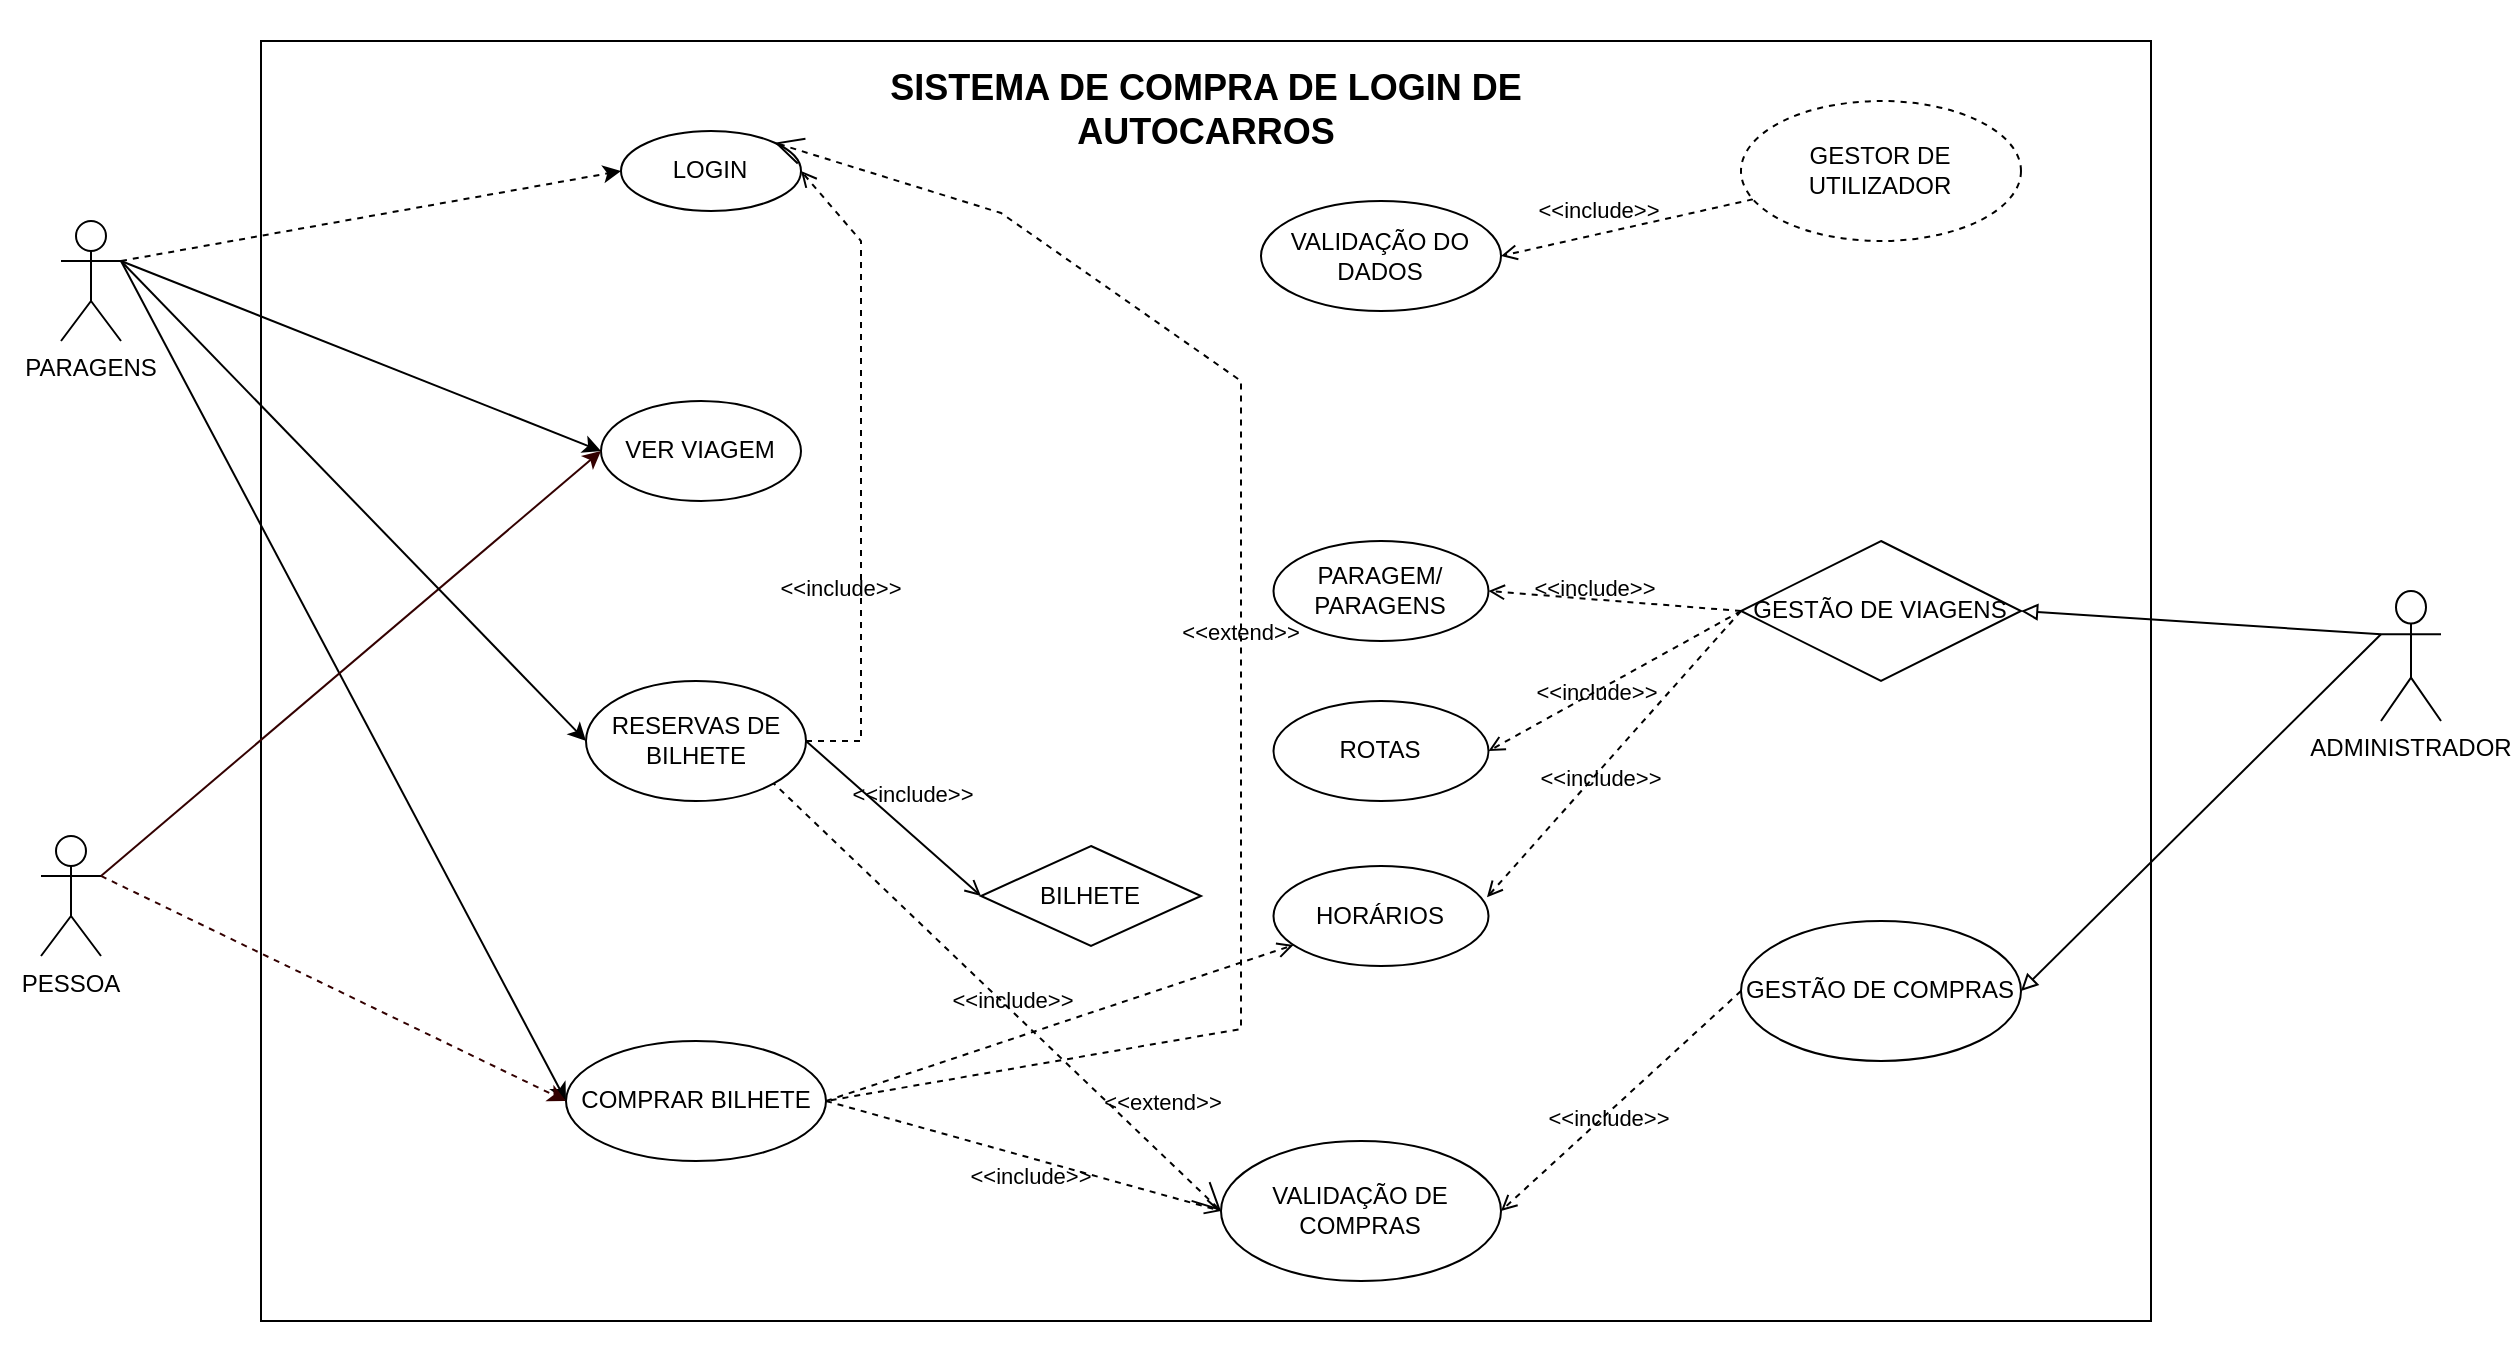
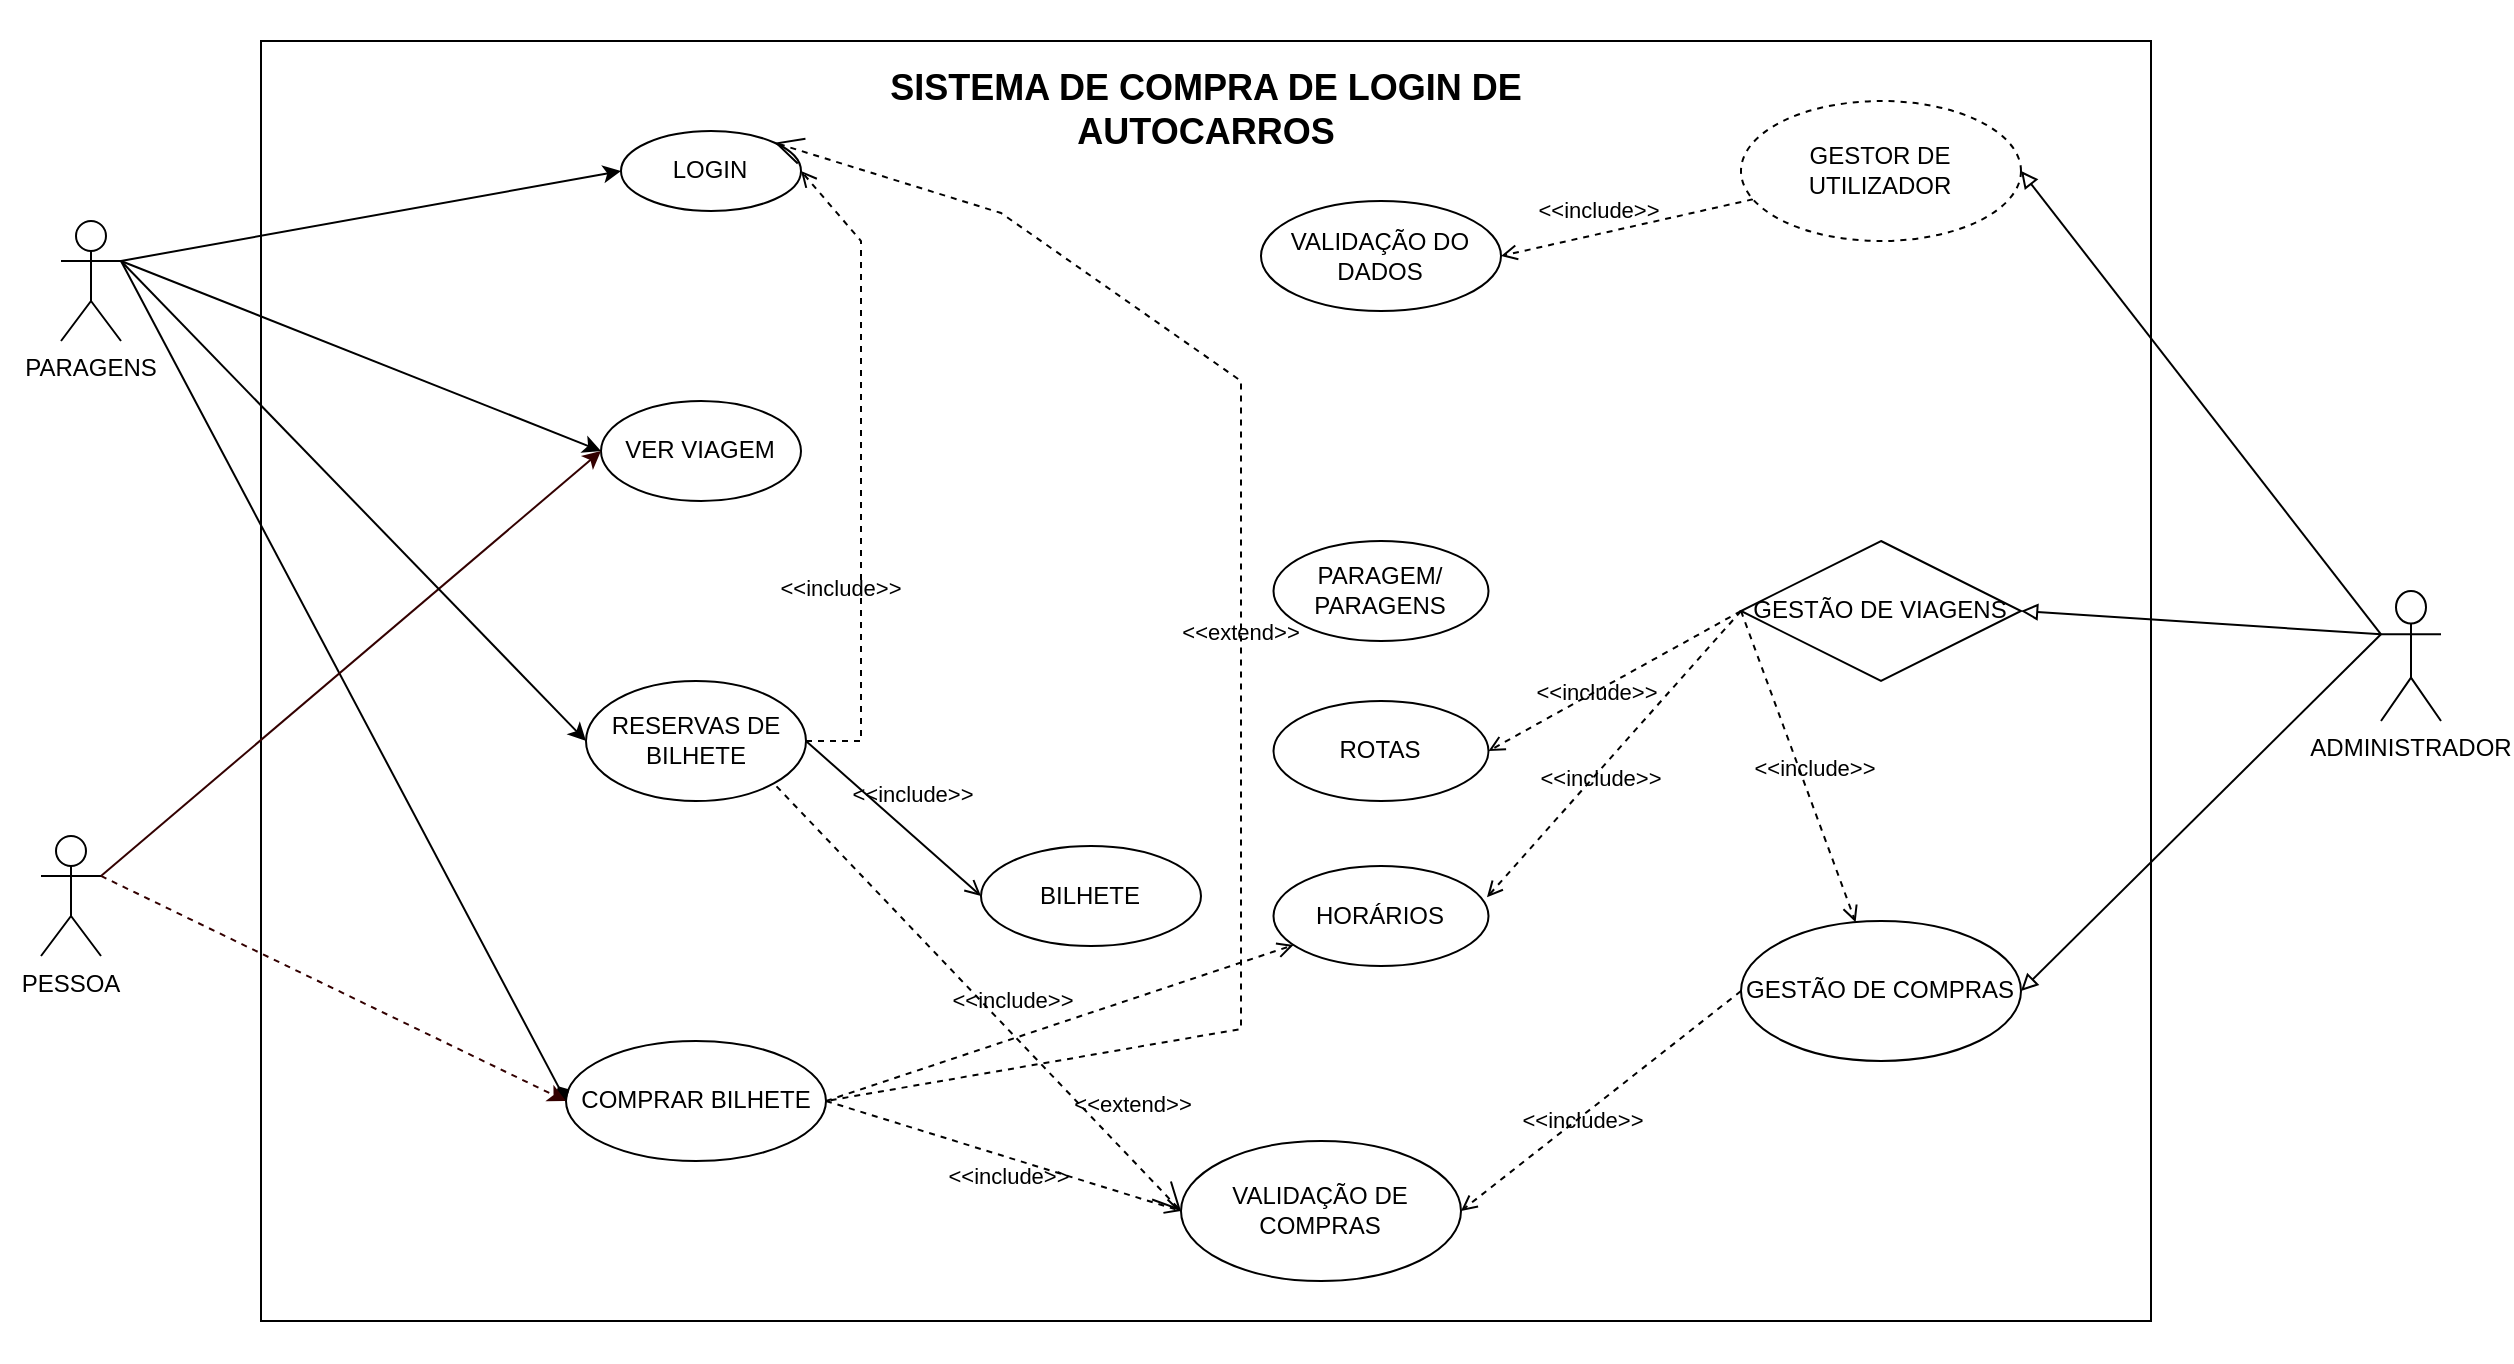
(367, 217) -> (367, 217)
none -> (2205, 407)
(1614, 601) -> (1798, 766)
(1091, 896) -> (1091, 896)
(559, 1087) -> (558, 1086)
(1361, 1211) -> (1321, 1211)
